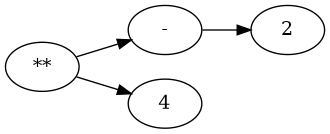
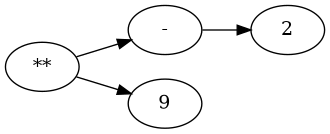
(165, 104) -> (165, 104)
